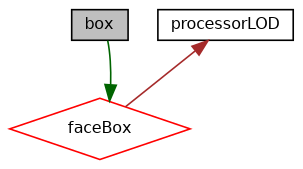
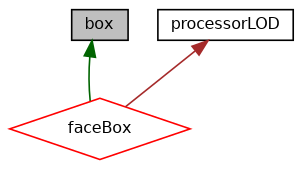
(110, 62) -> (89, 79)
